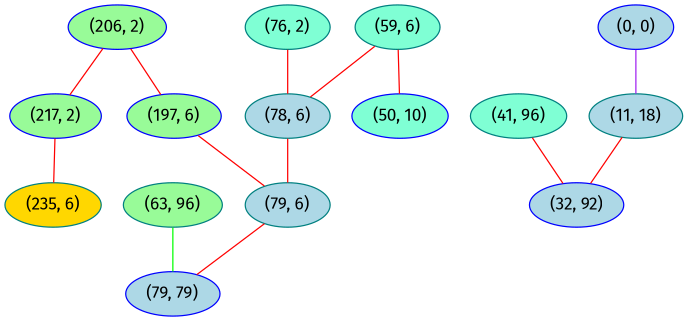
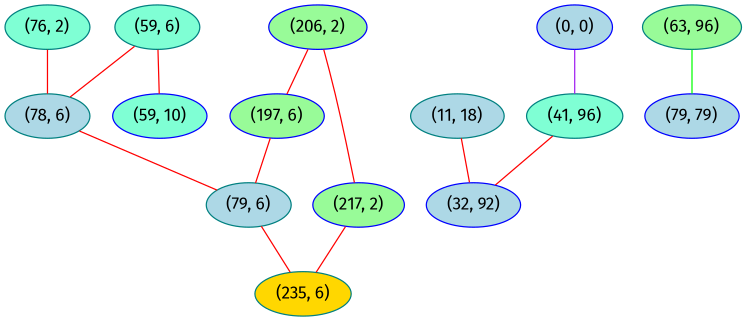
(636, 72) -> (575, 72)
(400, 116) -> (160, 116)
(231, 249) -> (276, 249)
